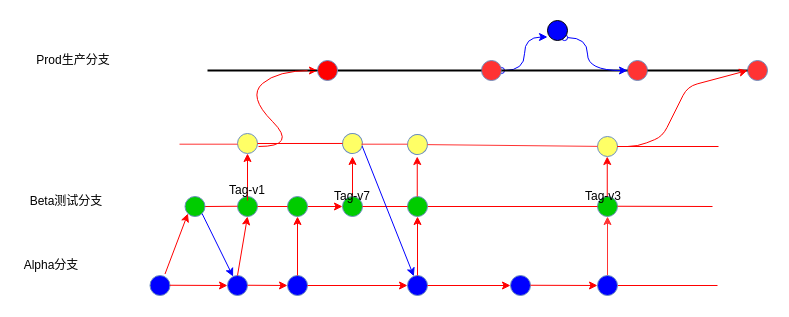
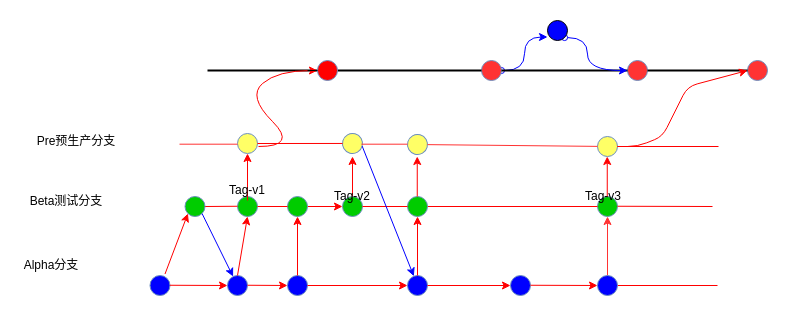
(74, 61) -> none
none -> (76, 142)
(353, 197) -> (353, 197)
